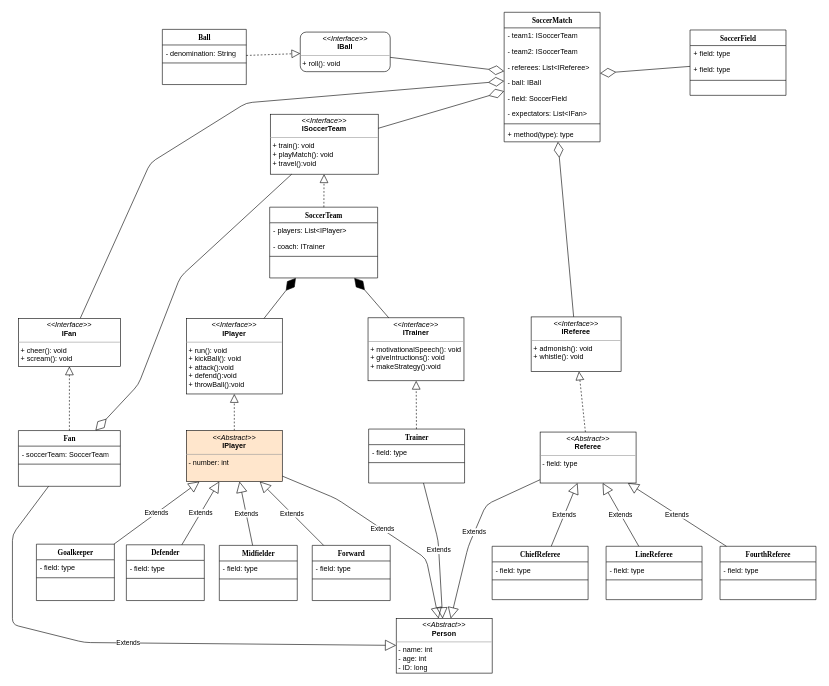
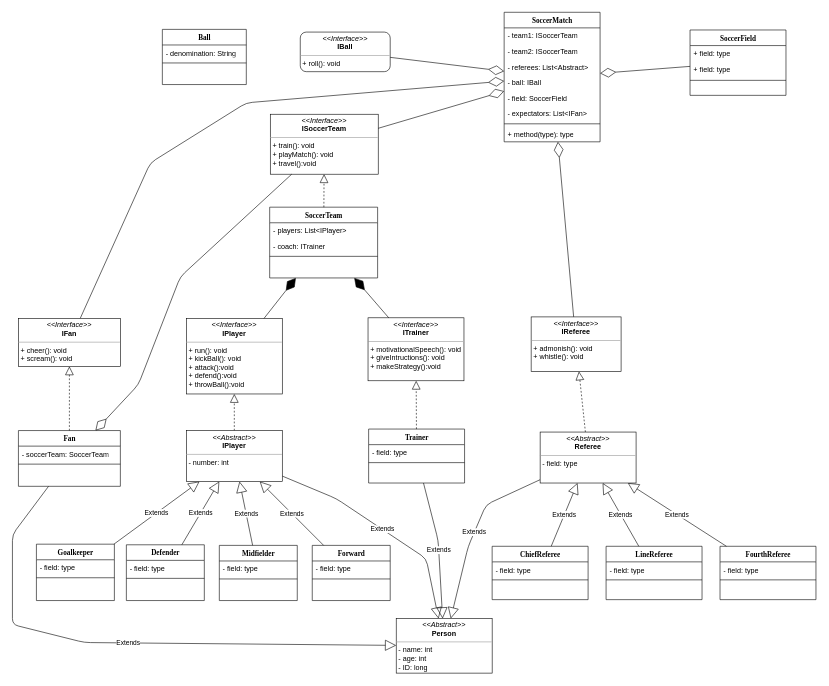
(269, 55) -> none
(553, 72) -> (553, 72)
(234, 456) -> (234, 456)
